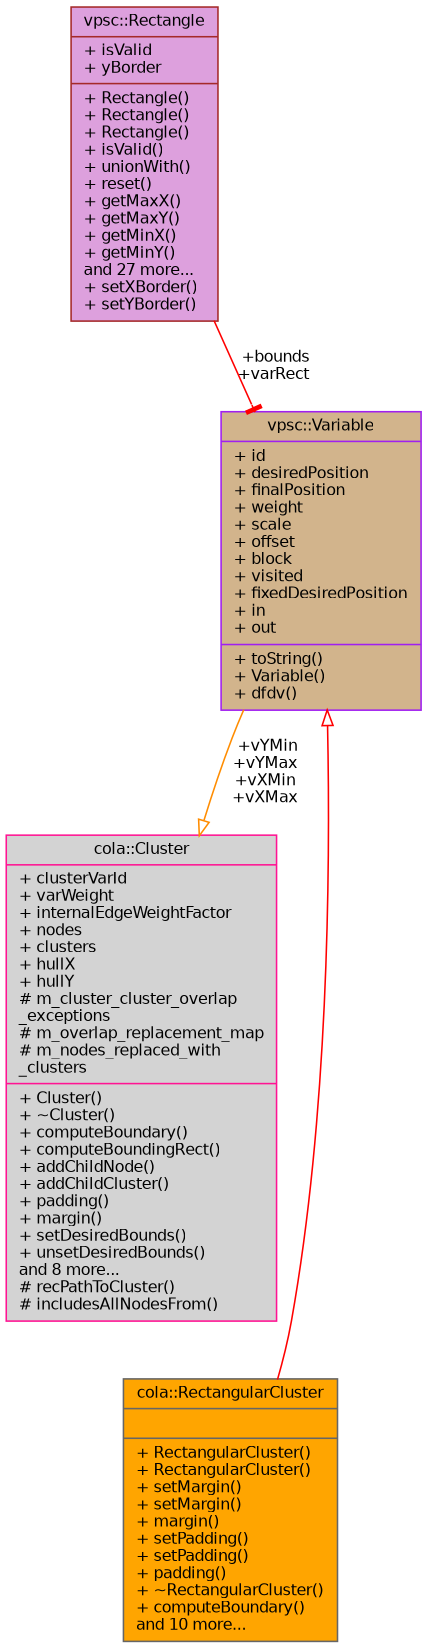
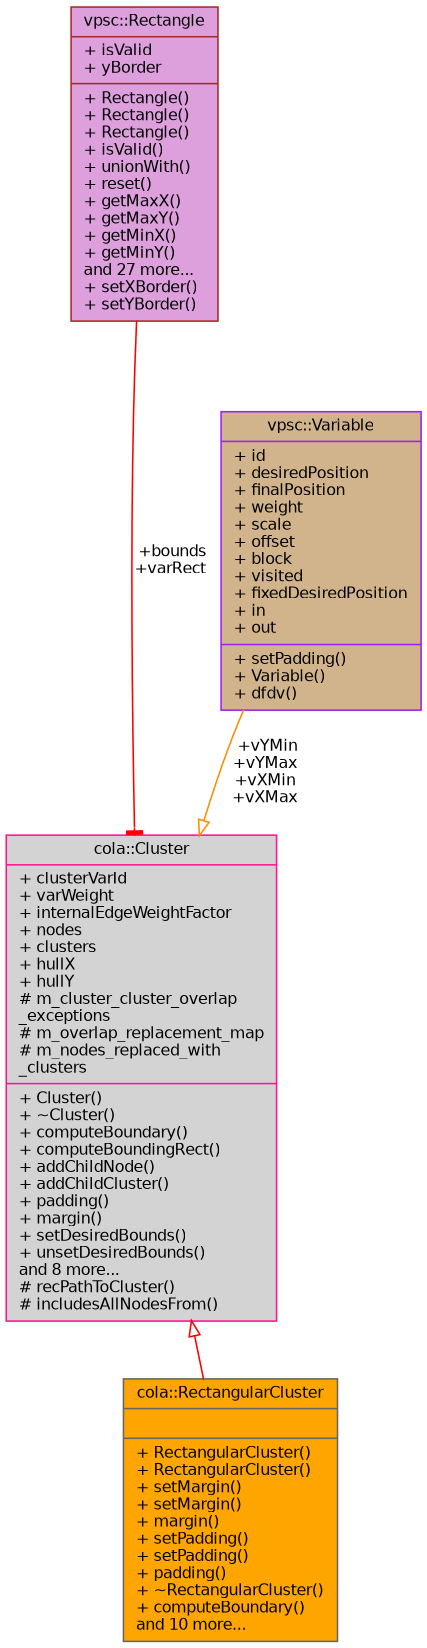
(233, 363) -> (132, 574)
(279, 659) -> (291, 659)
(321, 1054) -> (199, 1358)
